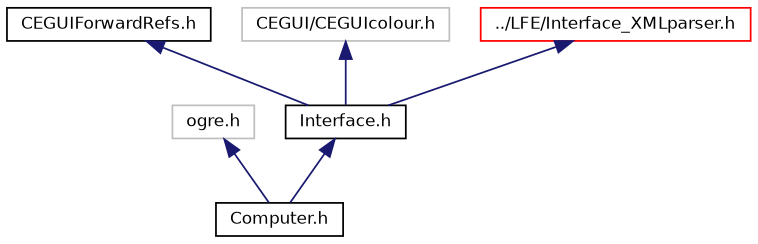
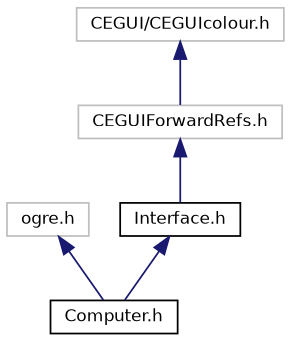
(109, 24) -> (180, 122)
(616, 24) -> none
(346, 82) -> (180, 82)
